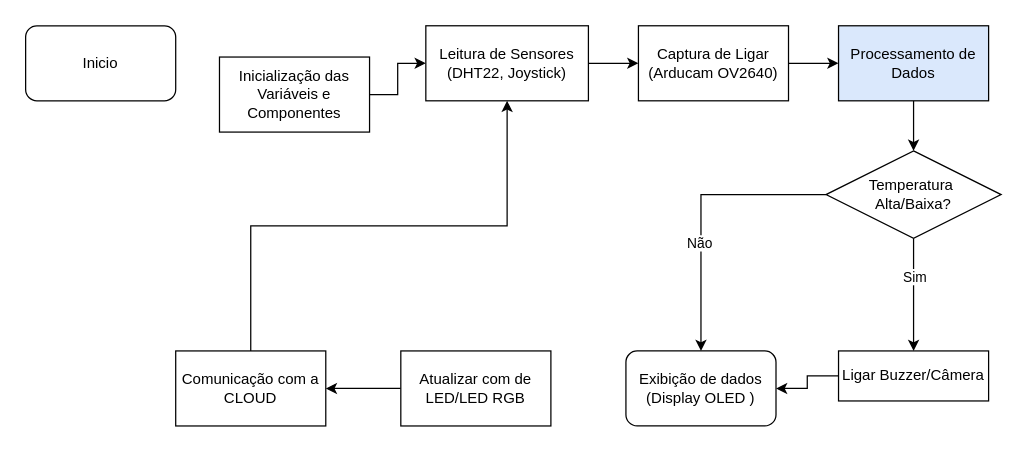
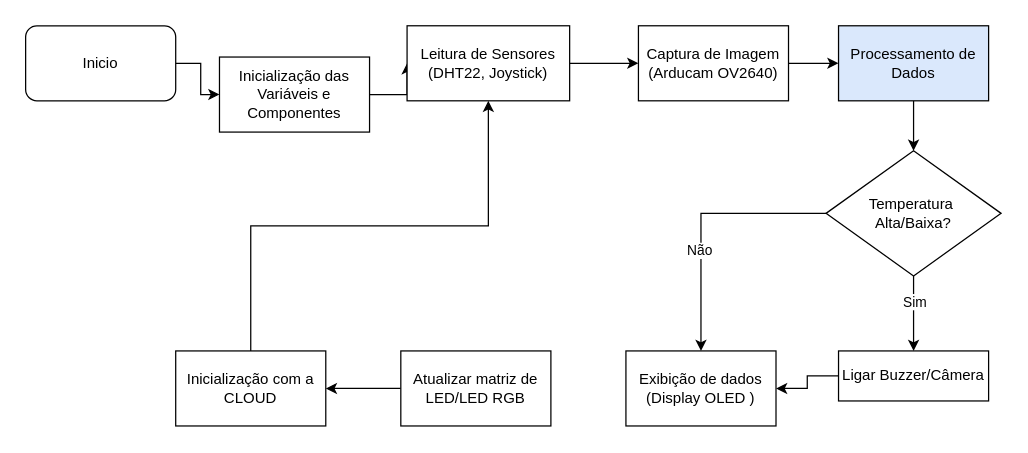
(507, 63) -> (488, 63)
(713, 63) -> (713, 63)
none -> (201, 71)
(913, 194) -> (913, 213)
(251, 388) -> (251, 388)
(476, 388) -> (476, 388)
(701, 388) -> (701, 388)
